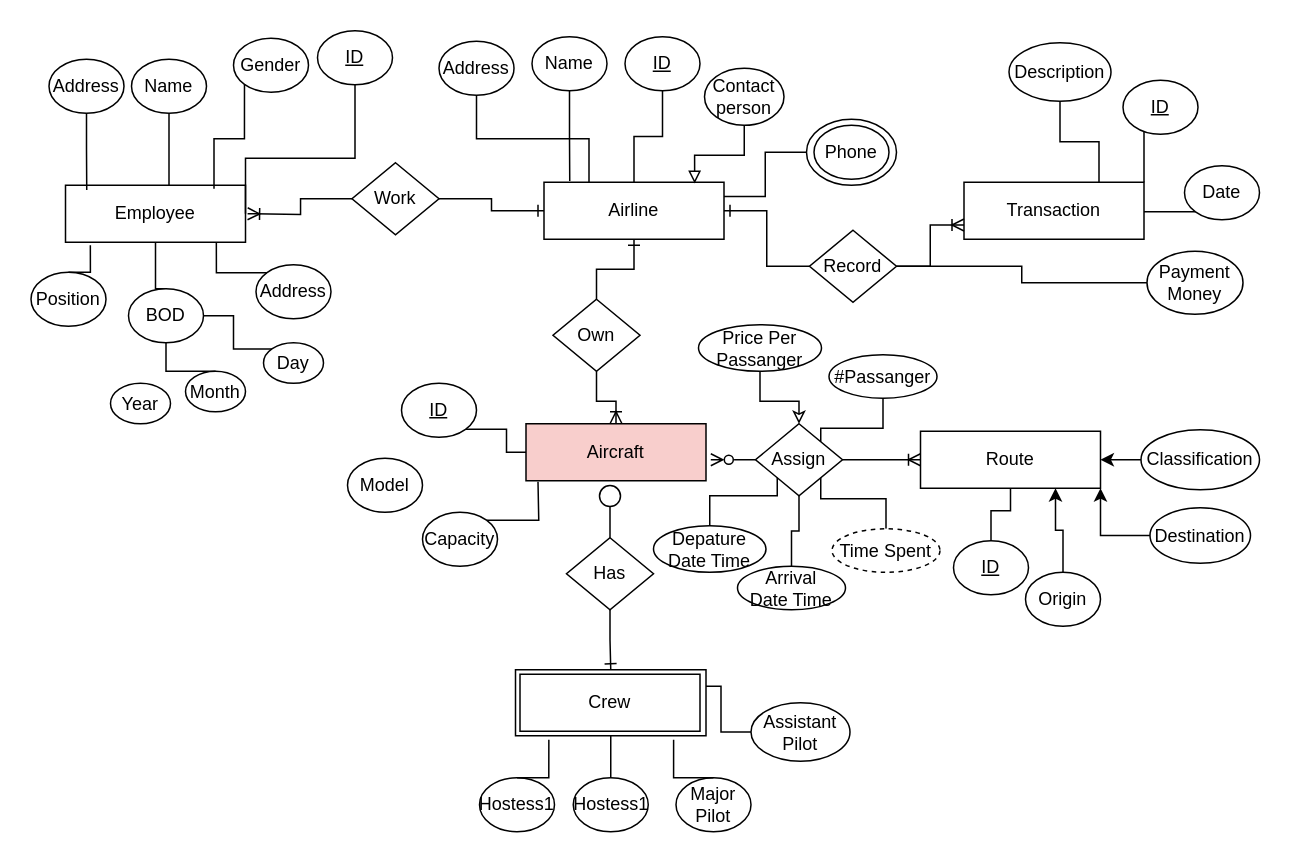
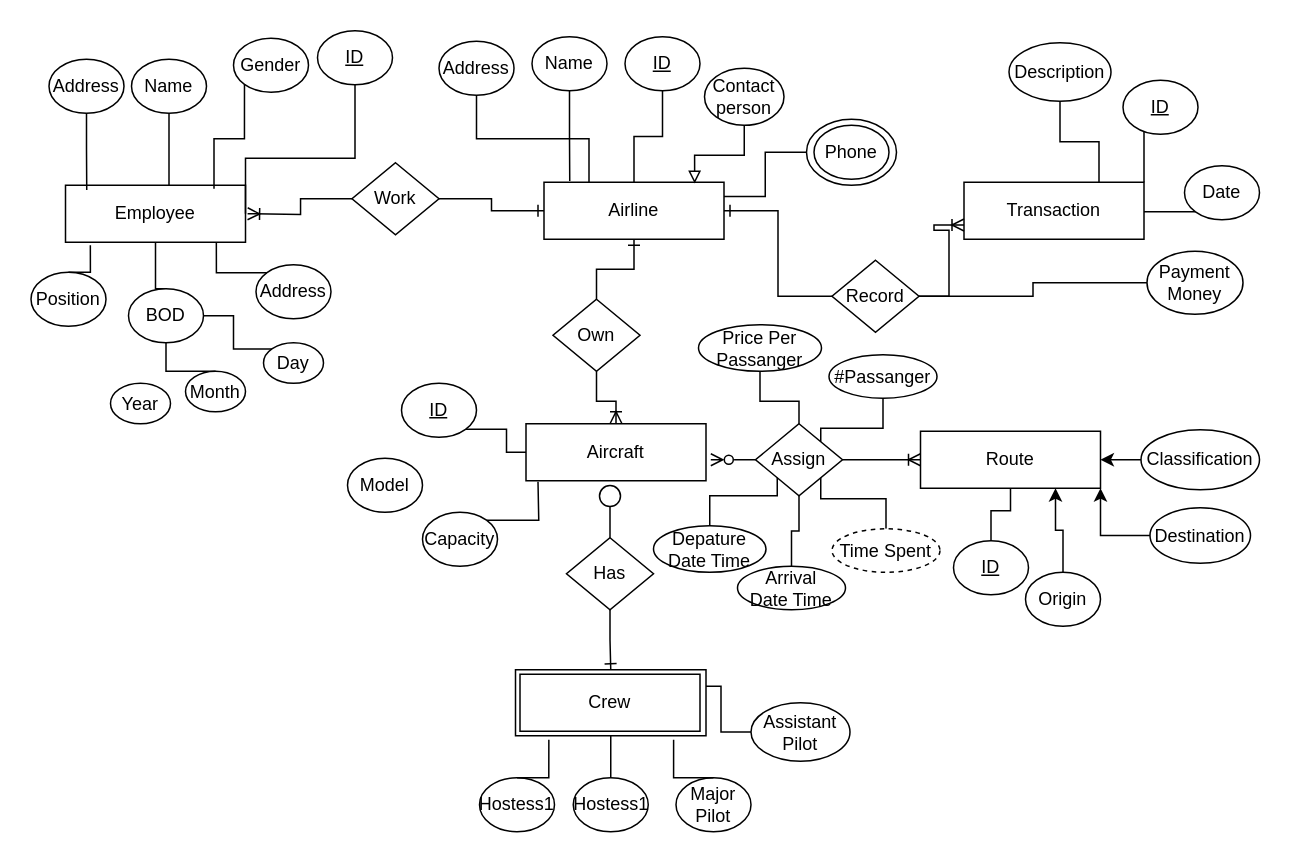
(853, 266) -> (875, 296)
(799, 412) -> (799, 416)
(616, 452) -> (616, 452)
